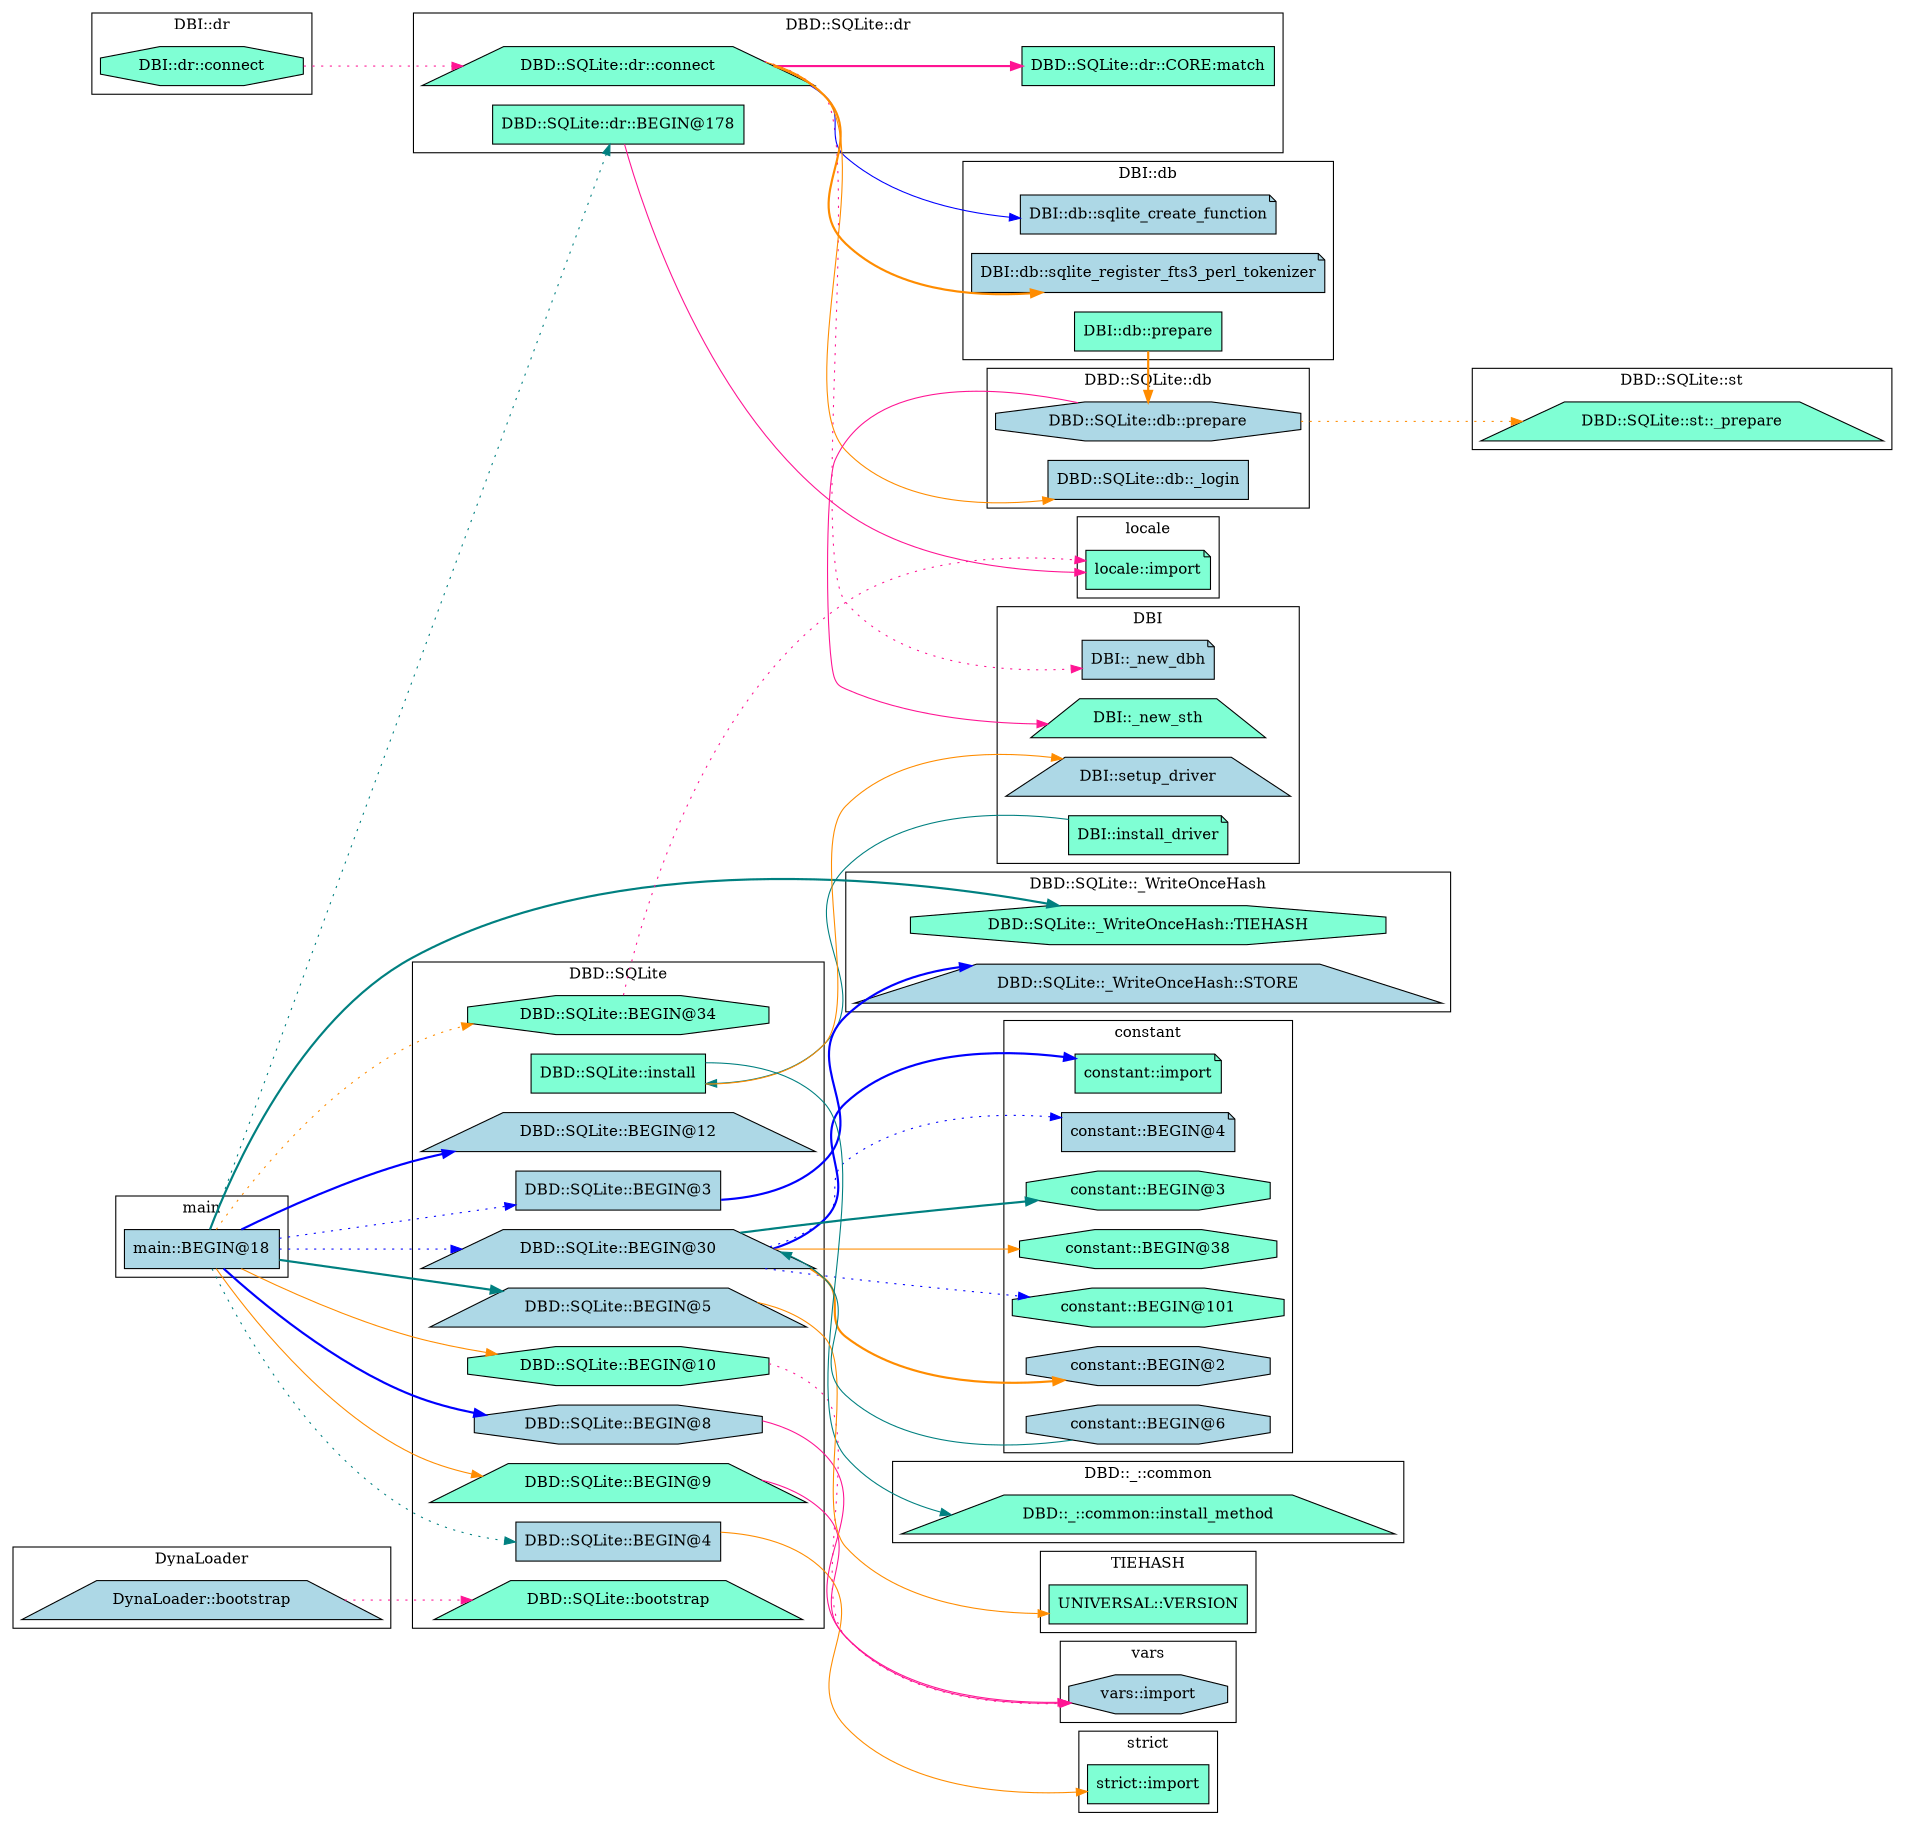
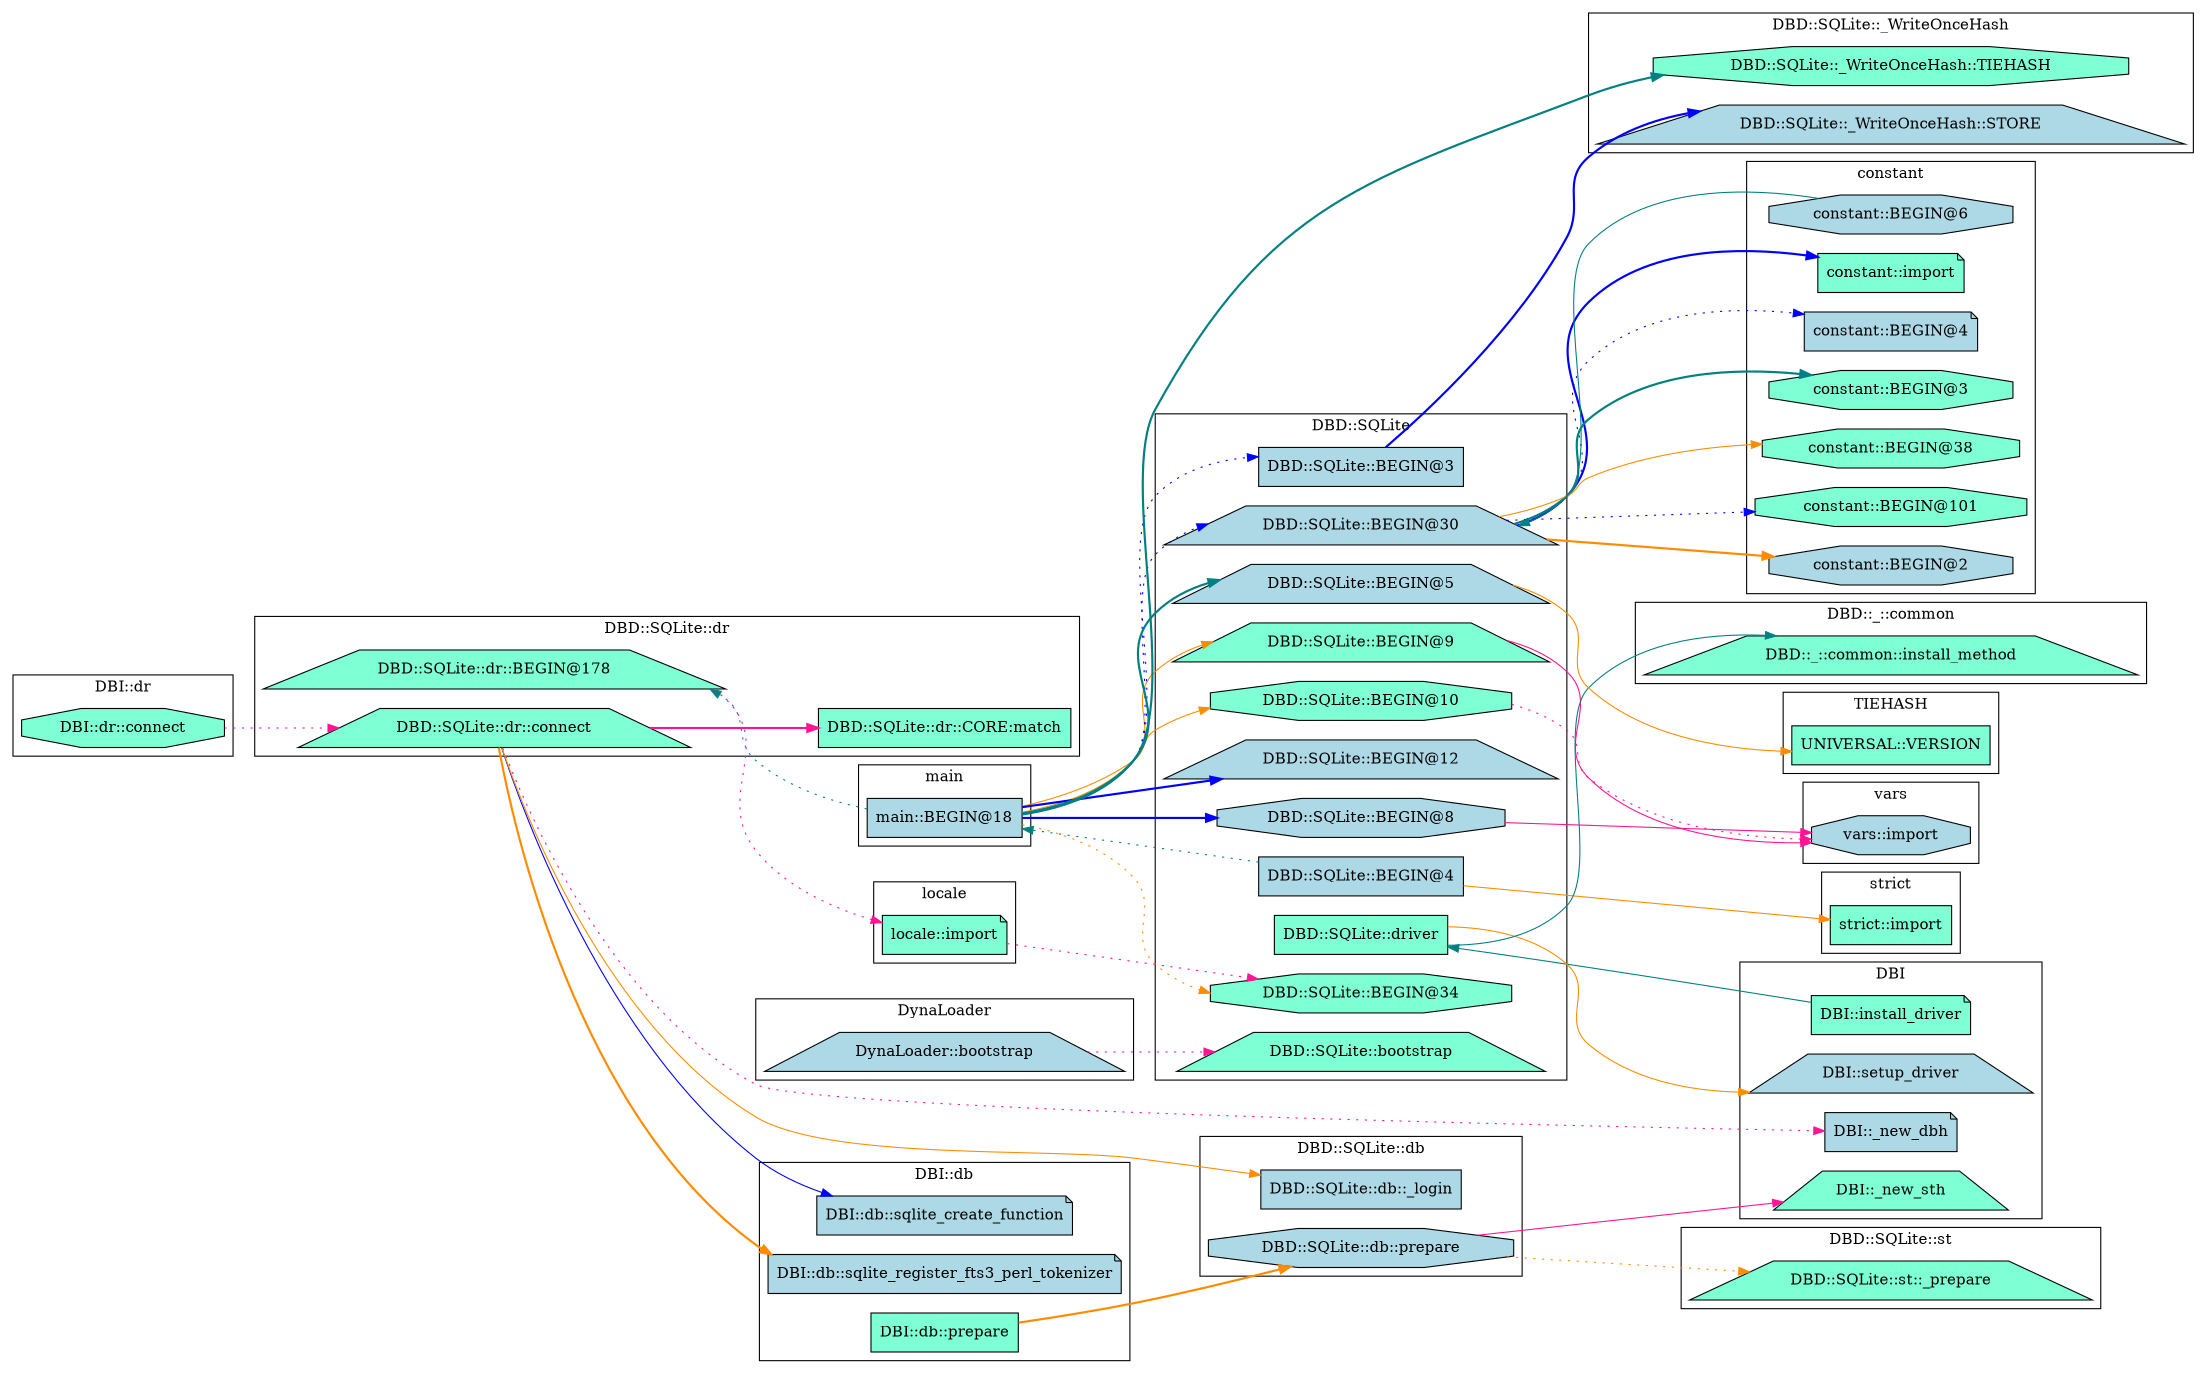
(618, 125) -> (494, 670)
(775, 445) -> (746, 833)
(765, 679) -> (1127, 961)
(618, 1074) -> (1361, 935)
(327, 1441) -> (1146, 846)
